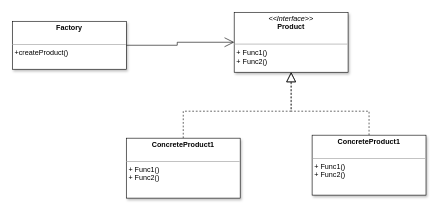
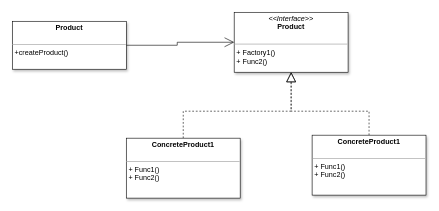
(45, 30) -> (45, 30)
(261, 30) -> (261, 30)
